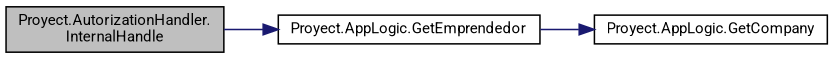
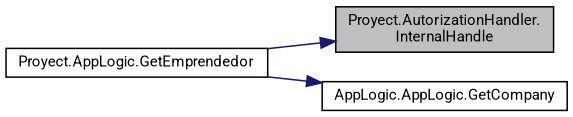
(243, 29) -> (294, 46)
(711, 29) -> (445, 96)
